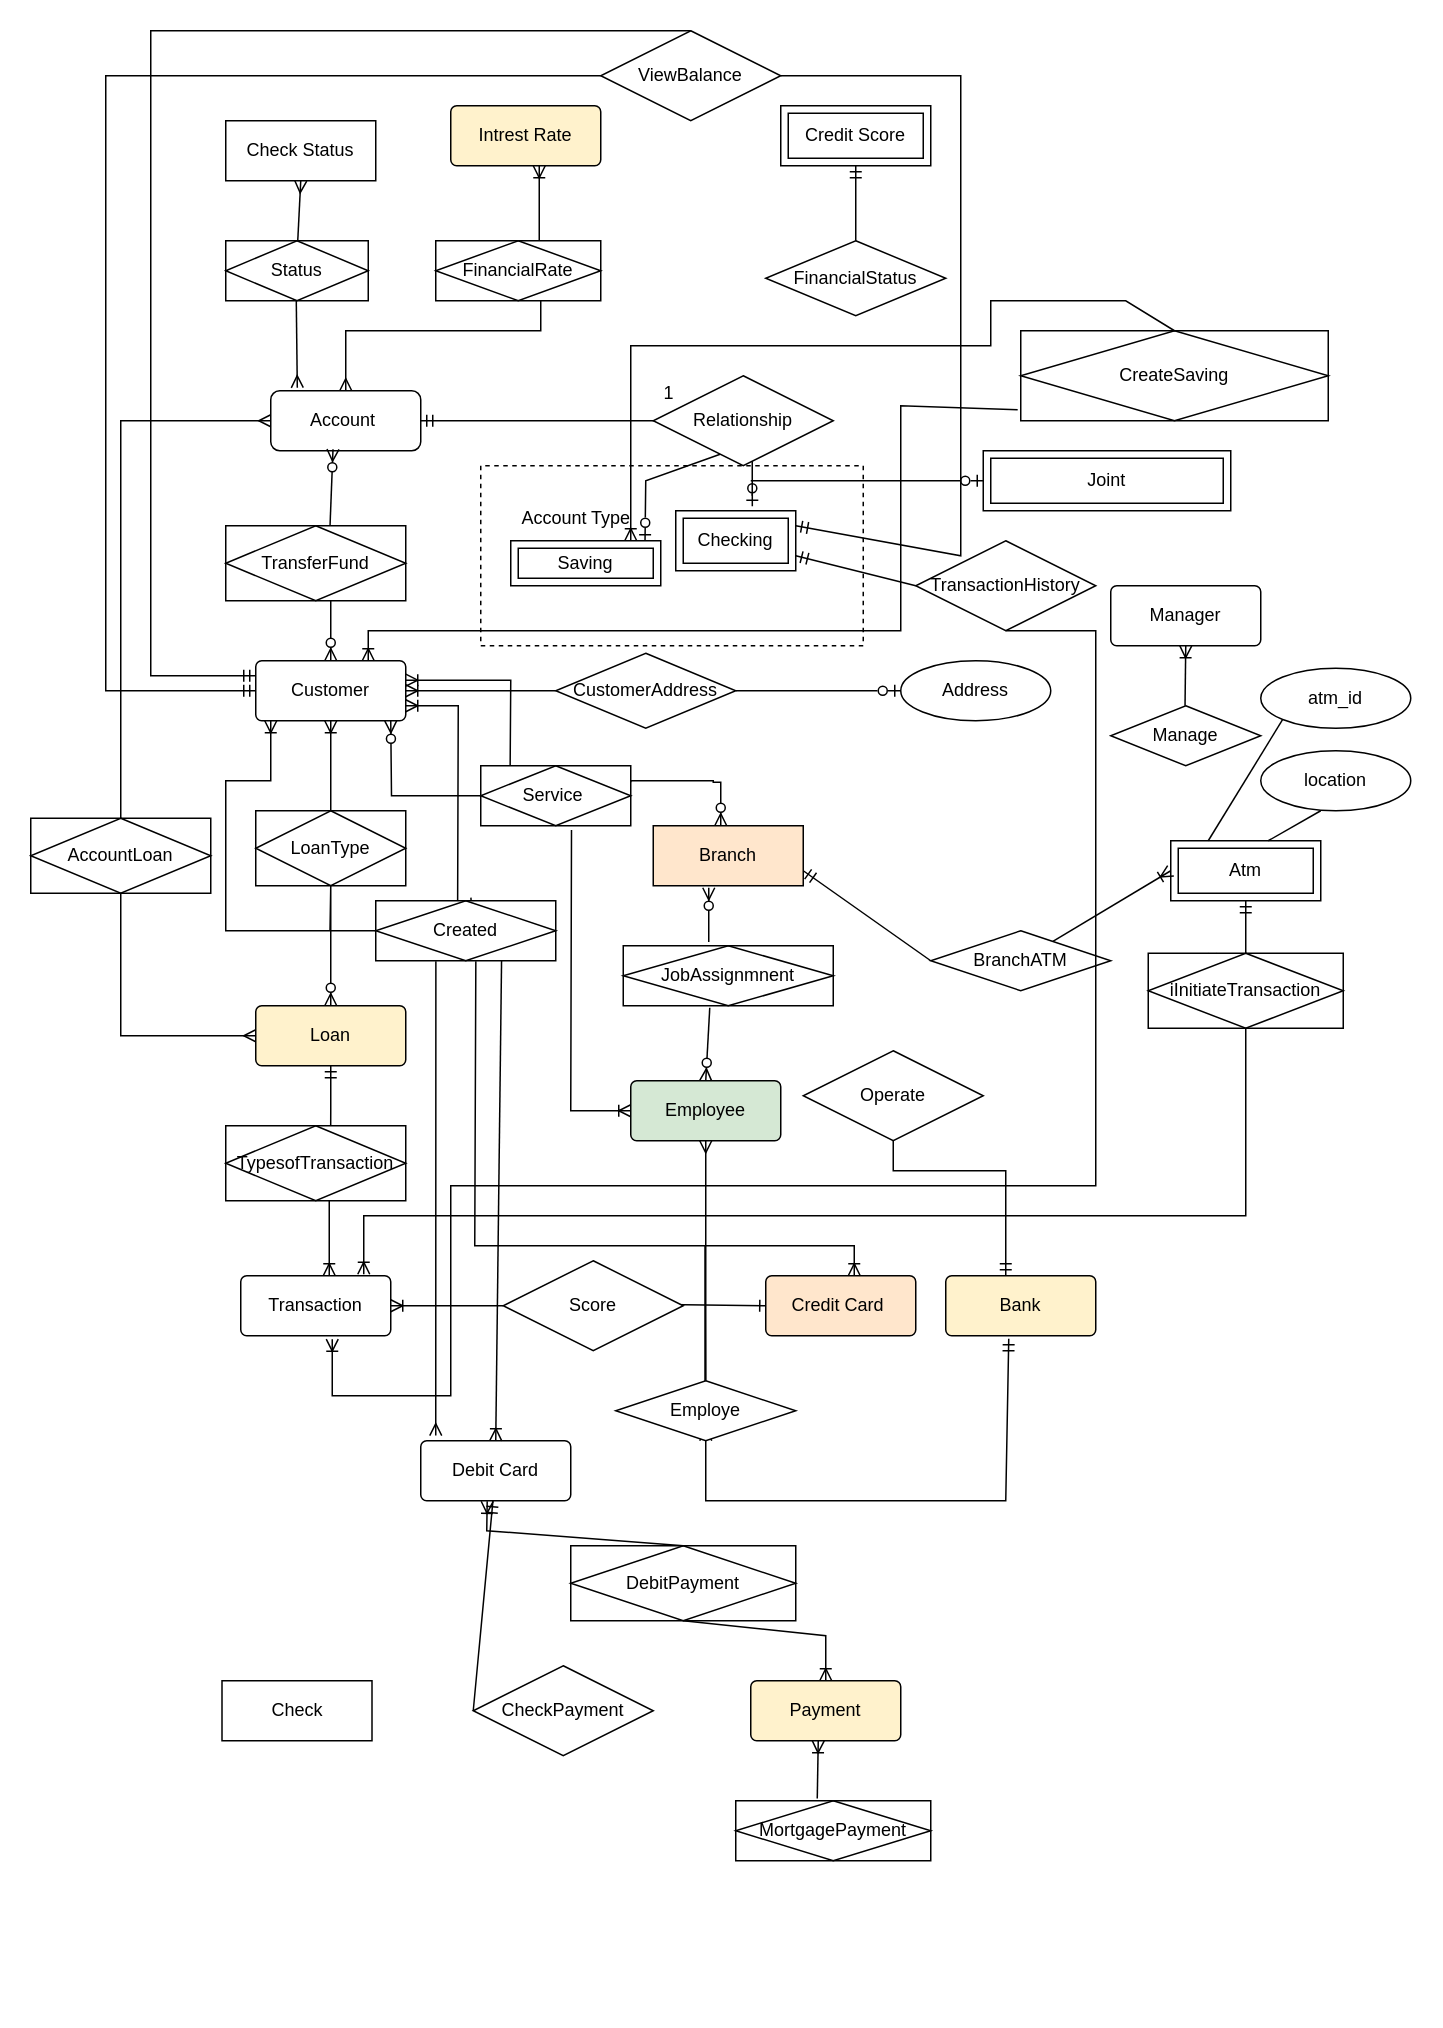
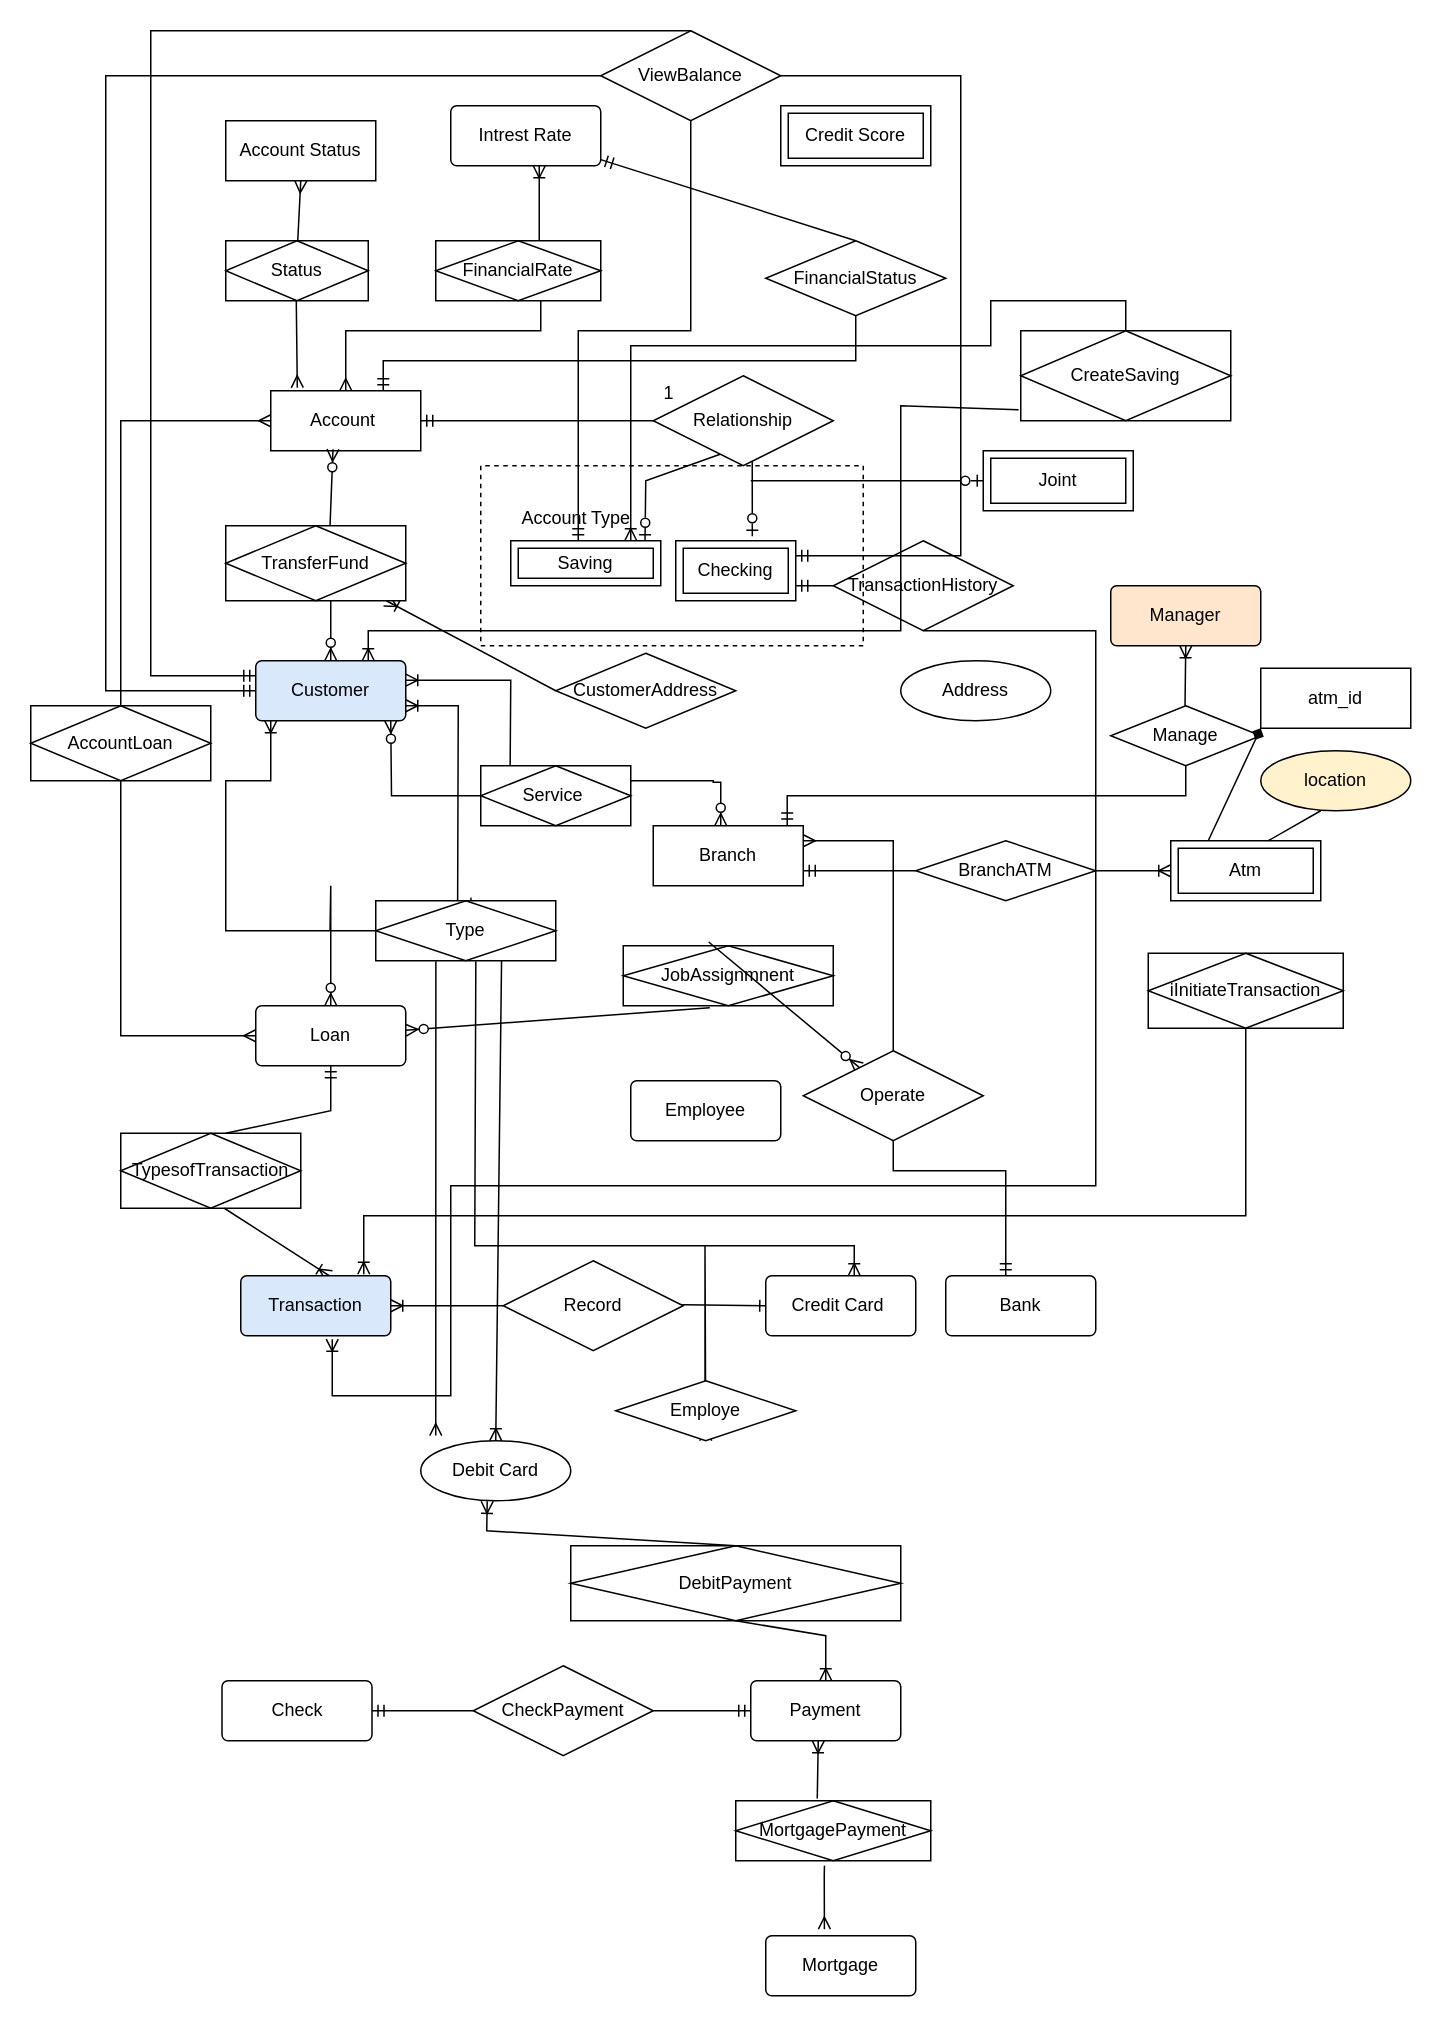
(526, 136) -> (526, 136)
(301, 151) -> (301, 151)
(856, 204) -> (729, 200)
none -> (635, 331)
none -> (628, 361)
(1175, 376) -> (1126, 376)
(346, 421) -> (346, 421)
(1107, 481) -> (1058, 481)
(736, 541) -> (736, 571)
(1006, 586) -> (923, 586)
(1186, 616) -> (1186, 616)
(331, 691) -> (331, 691)
(481, 691) -> (501, 662)
(806, 691) -> none
(1336, 698) -> (1336, 698)
(331, 765) -> none
(1246, 779) -> (1232, 789)
(1336, 781) -> (1336, 781)
none -> (987, 796)
(331, 848) -> none
(121, 856) -> (121, 743)
(728, 856) -> (728, 856)
none -> (893, 901)
(709, 915) -> (784, 1005)
(1246, 926) -> none
(466, 931) -> (466, 931)
(1021, 961) -> (1006, 871)
(571, 1000) -> none
(331, 1036) -> (331, 1036)
(708, 1044) -> (558, 1019)
(706, 1111) -> (706, 1111)
(316, 1163) -> (211, 1171)
(706, 1192) -> none
(316, 1306) -> (316, 1306)
(593, 1306) -> (593, 1306)
(841, 1306) -> (841, 1306)
(1021, 1306) -> (1021, 1306)
(496, 1471) -> (496, 1471)
(907, 1501) -> none
(683, 1583) -> (736, 1583)
(483, 1607) -> (423, 1711)
(297, 1711) -> (297, 1711)
none -> (701, 1711)
(826, 1711) -> (826, 1711)
none -> (824, 1897)
none -> (841, 1966)
